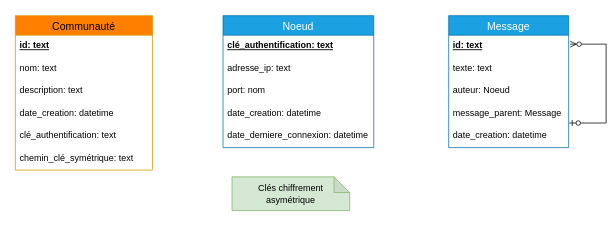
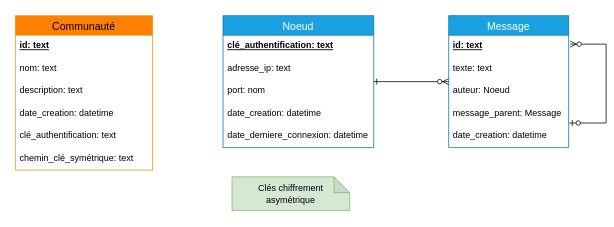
none -> (411, 81)
